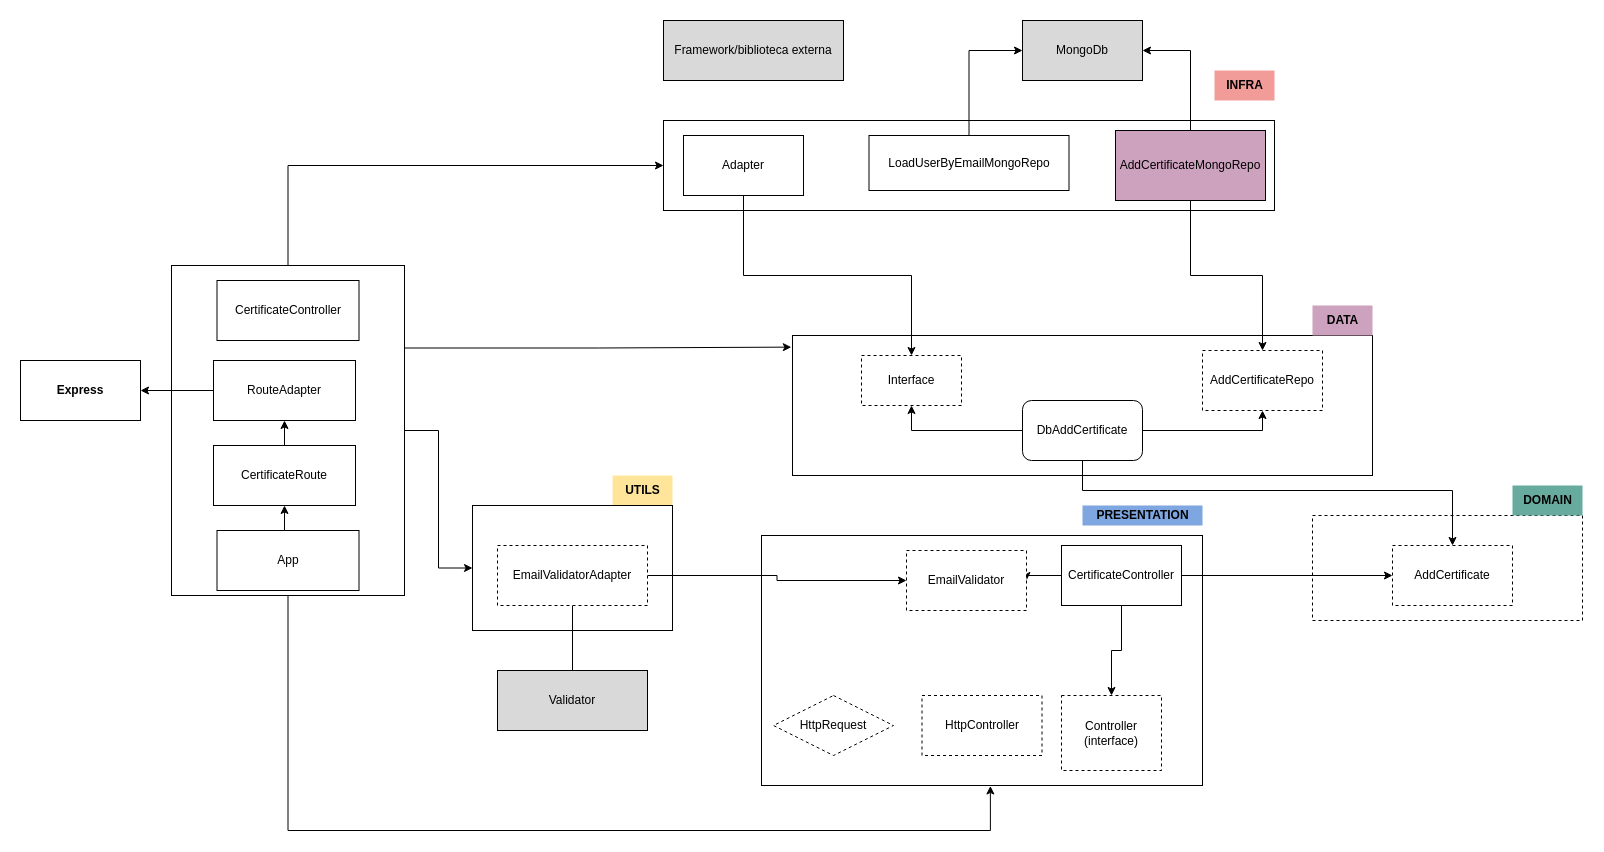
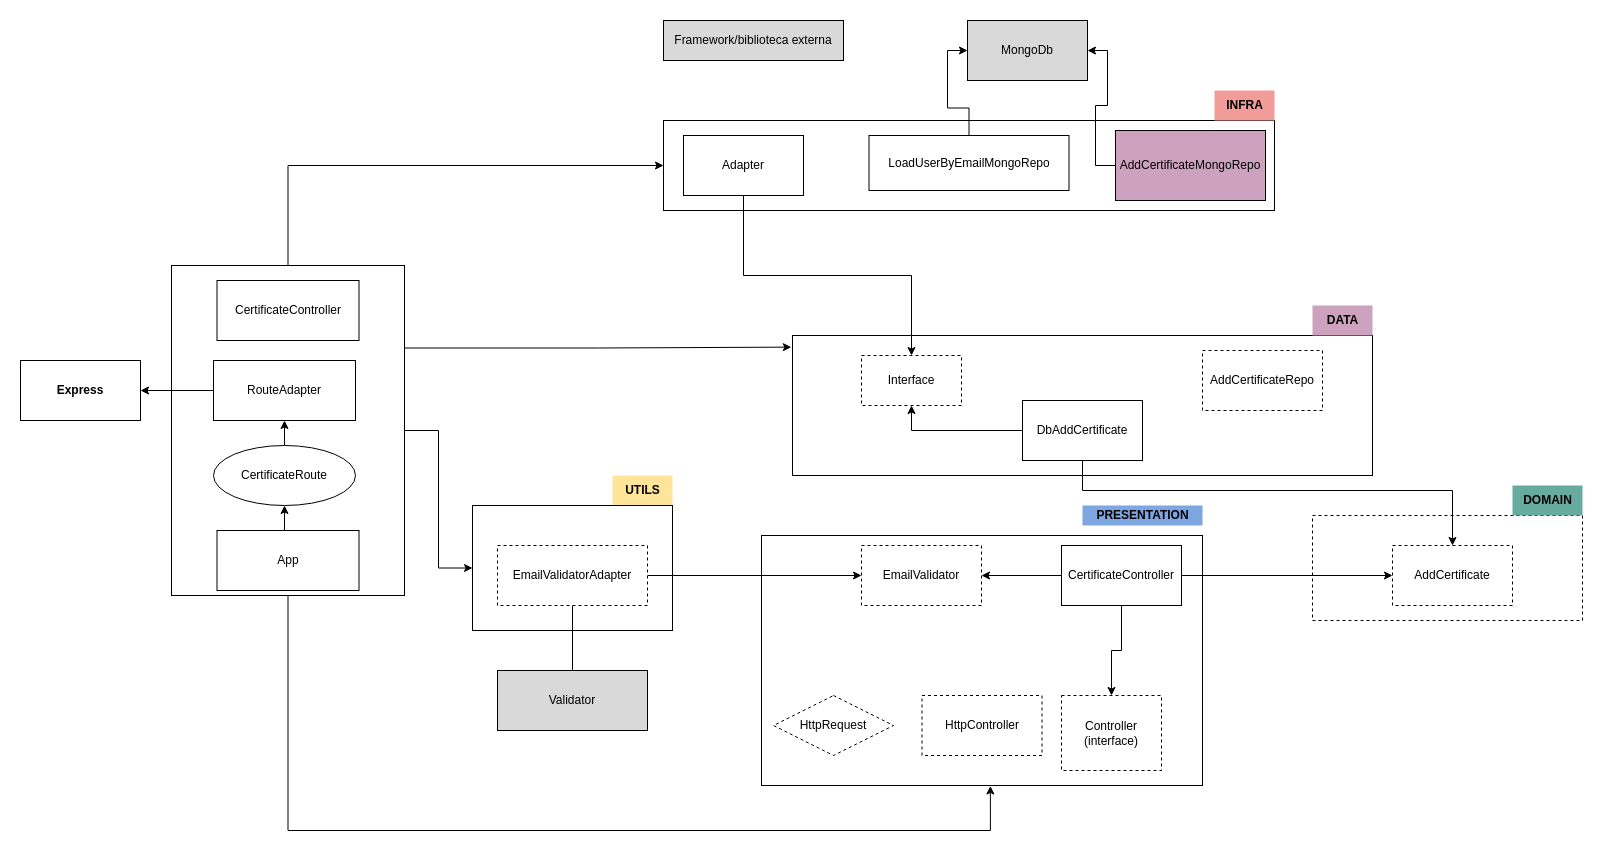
(754, 51) -> (754, 41)
(1083, 51) -> (1028, 51)
(1245, 86) -> (1245, 106)
(1223, 276) -> none
(1083, 431) -> (1083, 431)
(1209, 431) -> none
(285, 476) -> (285, 476)
(967, 581) -> (922, 576)
